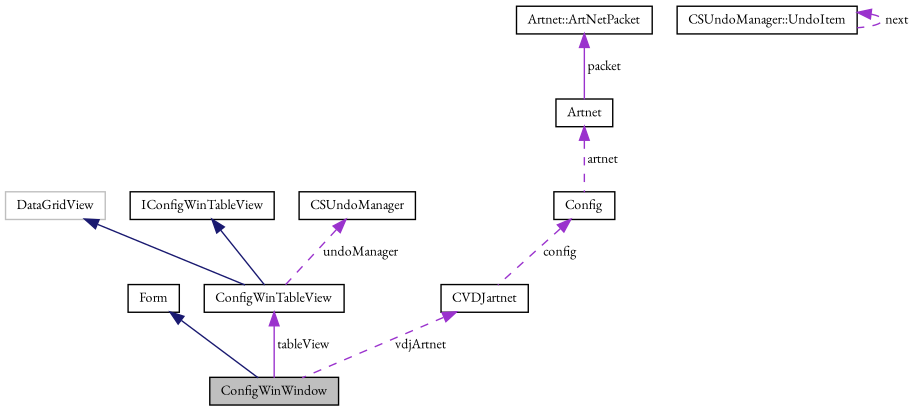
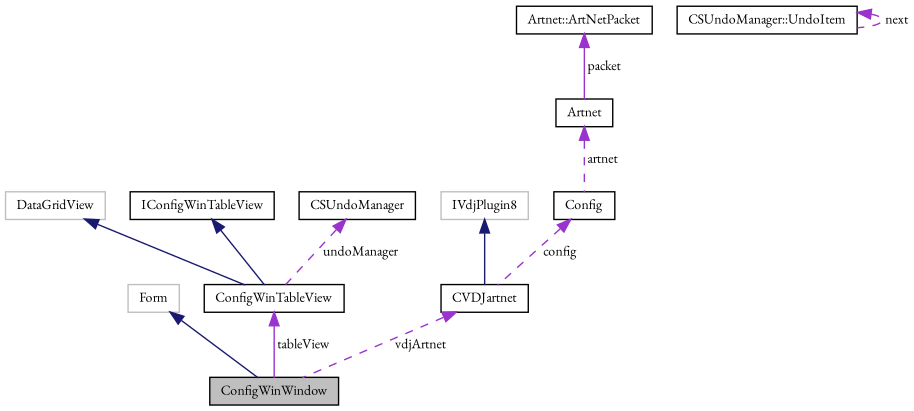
none -> (485, 206)
(154, 298) -> (154, 298)
